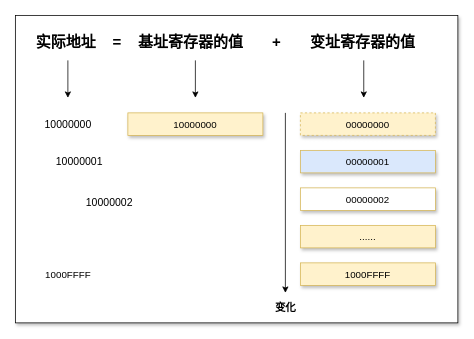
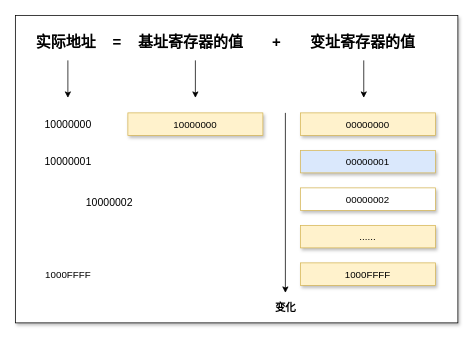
(368, 124) -> (368, 124)
(79, 162) -> (68, 162)
